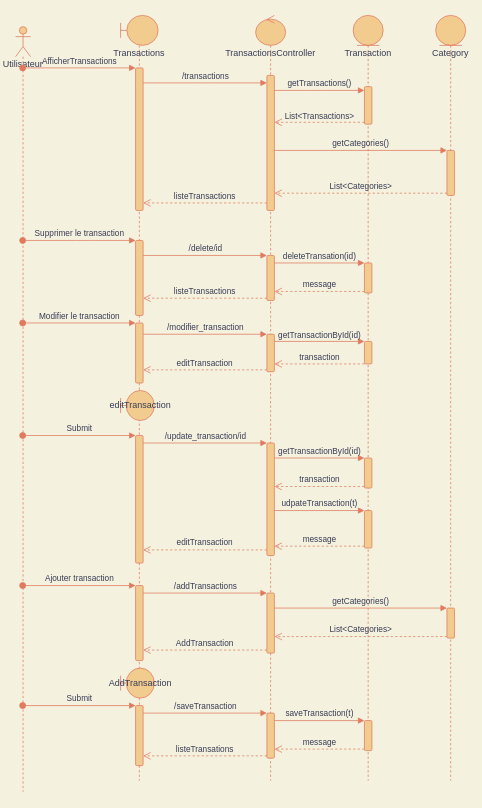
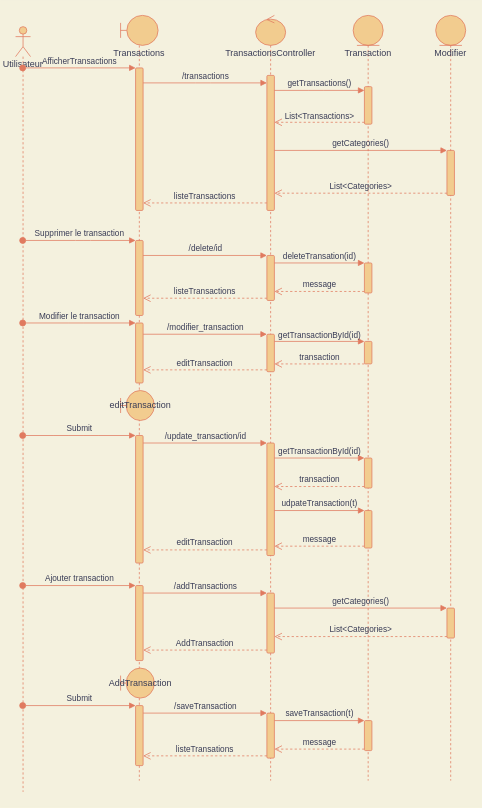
(450, 58) -> (450, 58)
